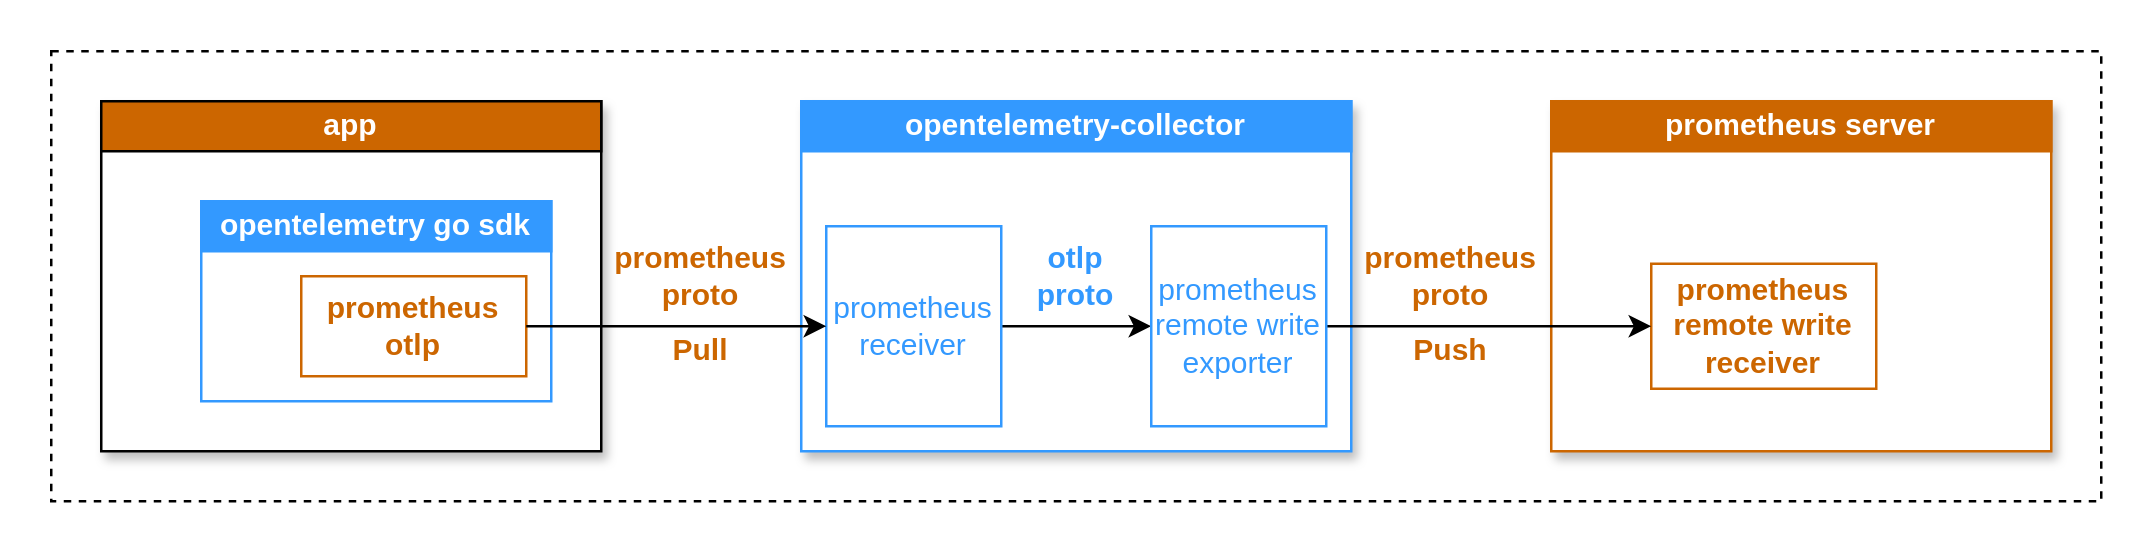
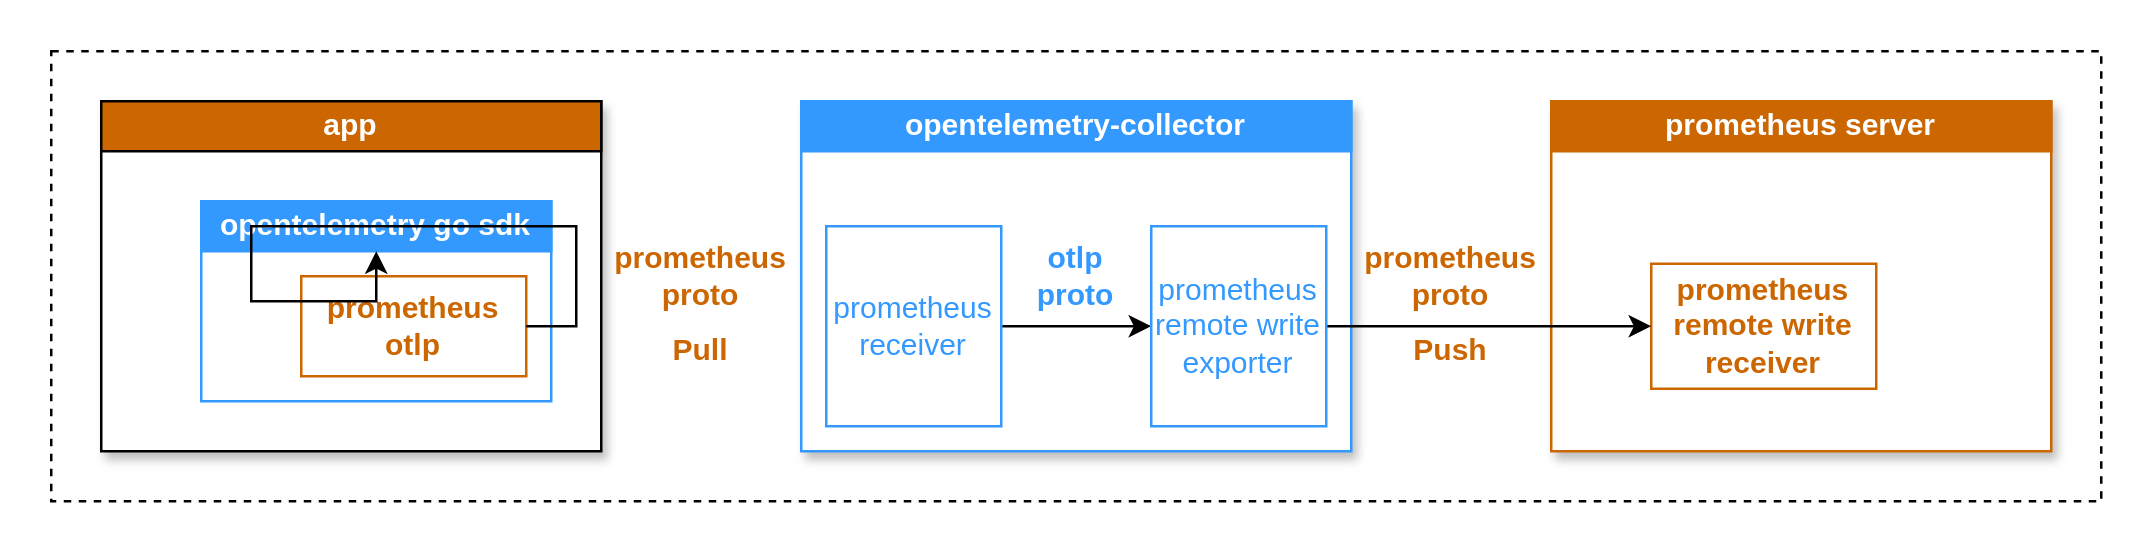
(691, 326) -> (348, 226)
